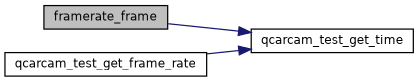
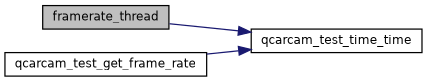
(106, 17) -> (106, 17)
(332, 41) -> (337, 41)
